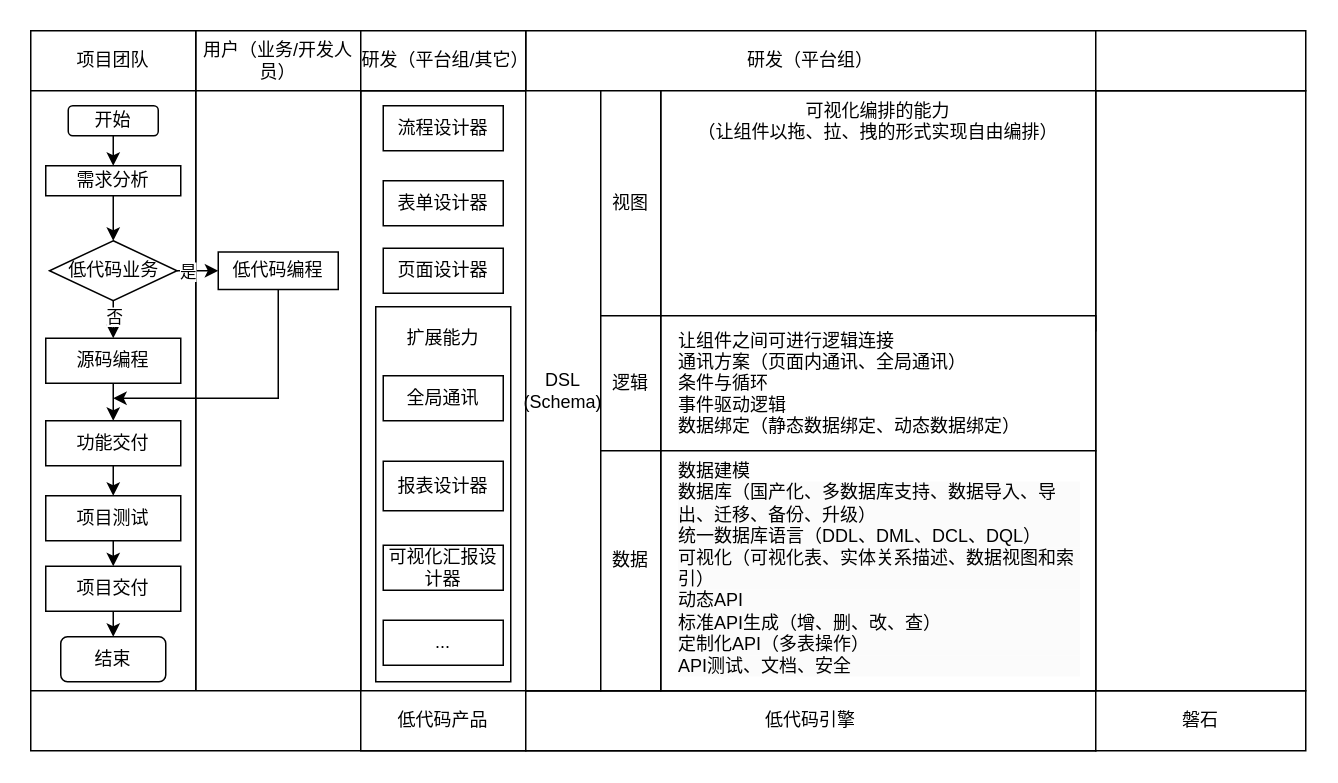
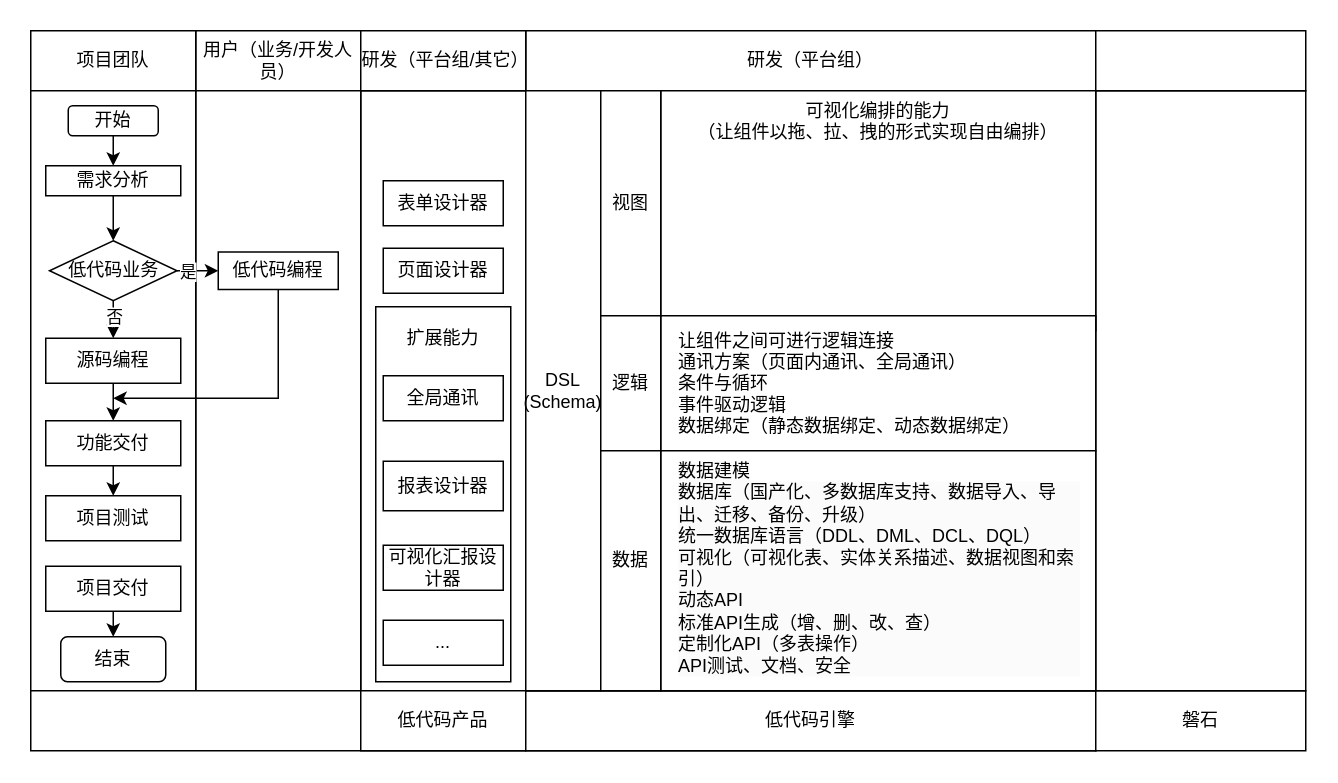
(443, 128) -> none
(113, 548) -> none
